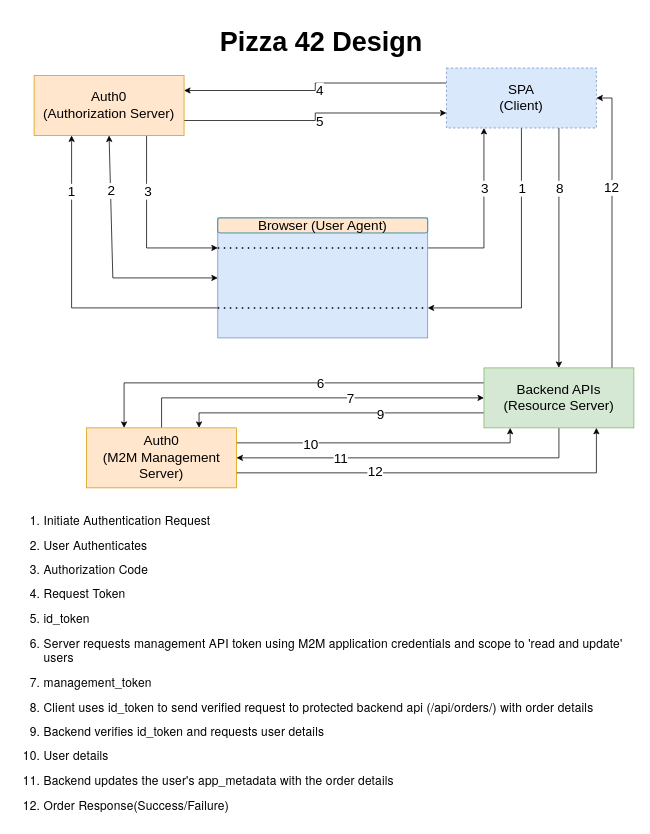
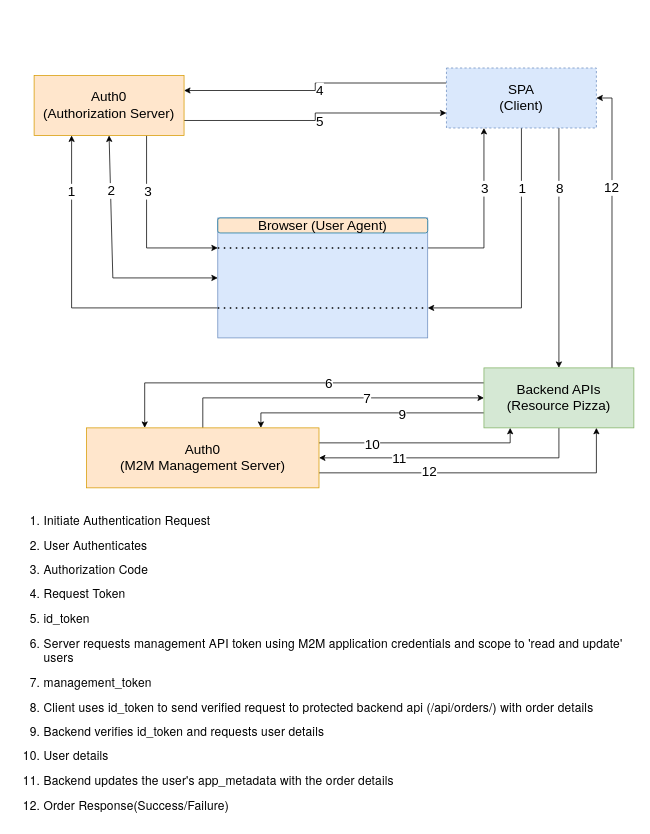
(323, 38) -> none
(559, 398) -> (559, 398)
(162, 458) -> (203, 458)
